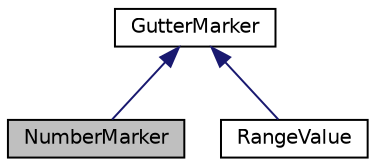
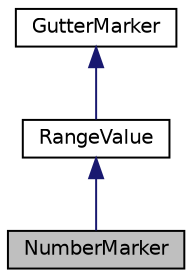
(139, 91) -> (96, 205)
